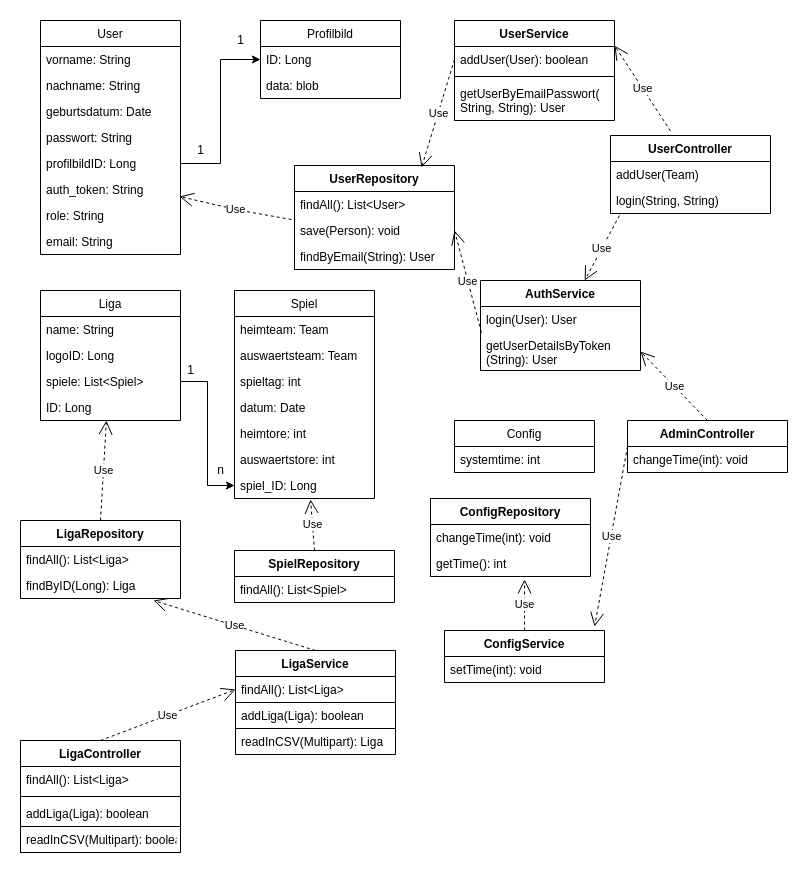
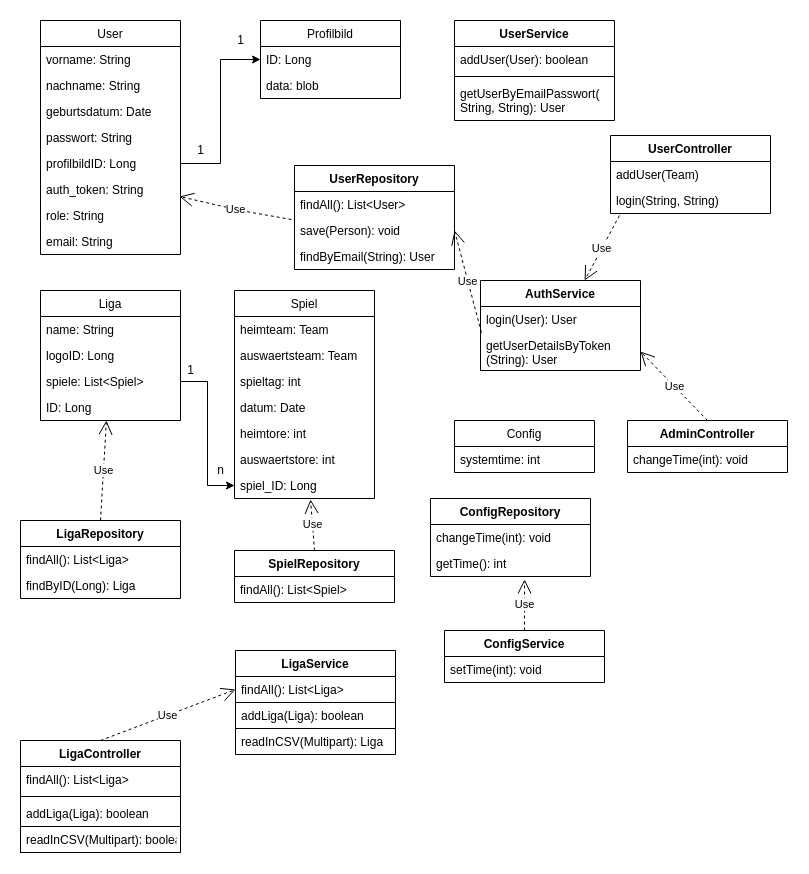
(643, 90) -> none
(437, 115) -> none
(610, 541) -> none
(235, 626) -> none
